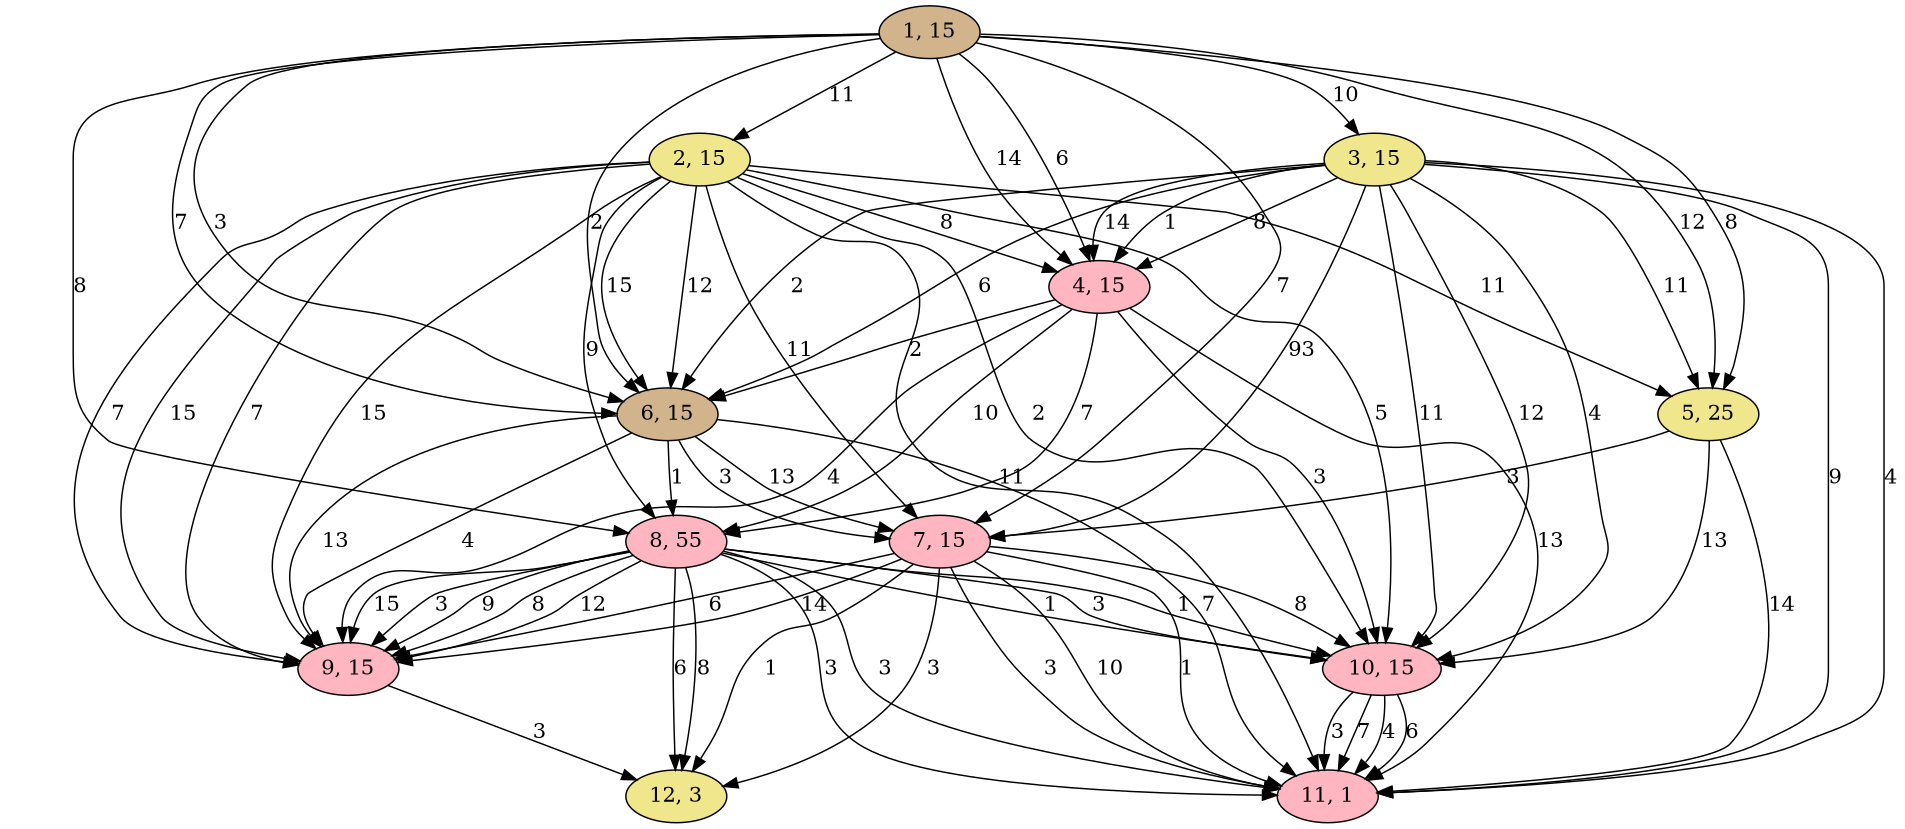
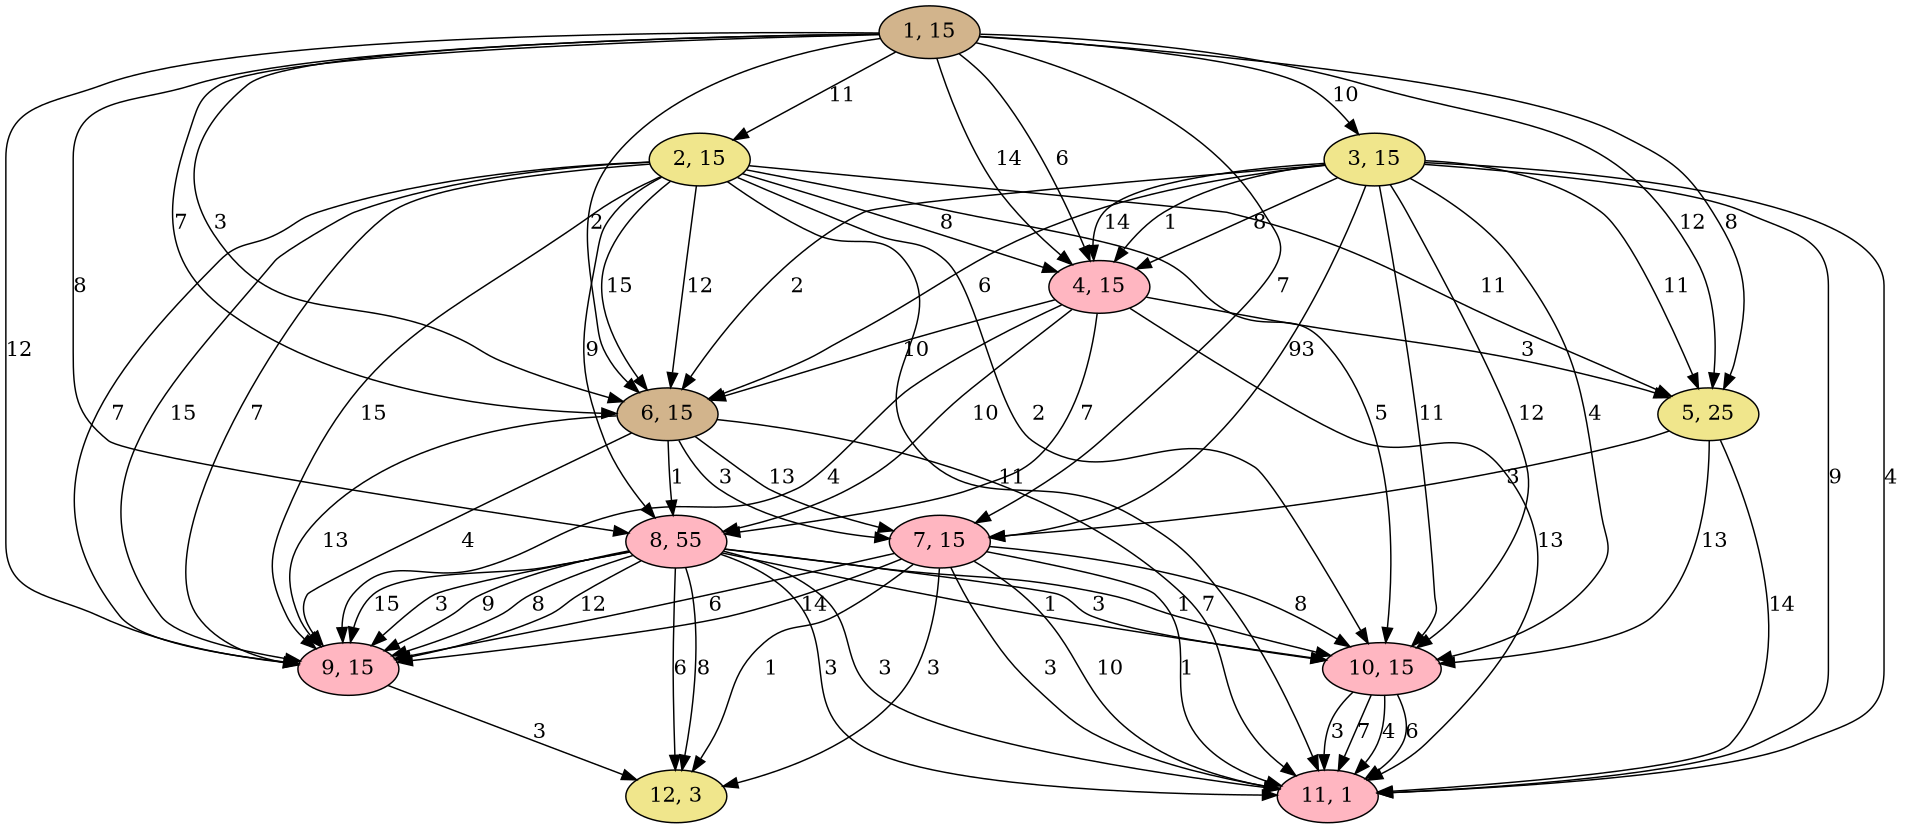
none -> (75, 94)
(916, 351) -> (916, 351)
(785, 359) -> none
(1271, 453) -> (1389, 338)
